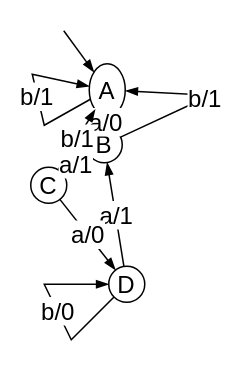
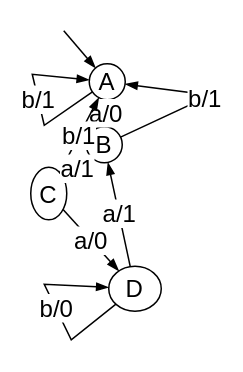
(107, 90) -> (107, 82)
(49, 185) -> (49, 194)
(127, 284) -> (135, 289)
